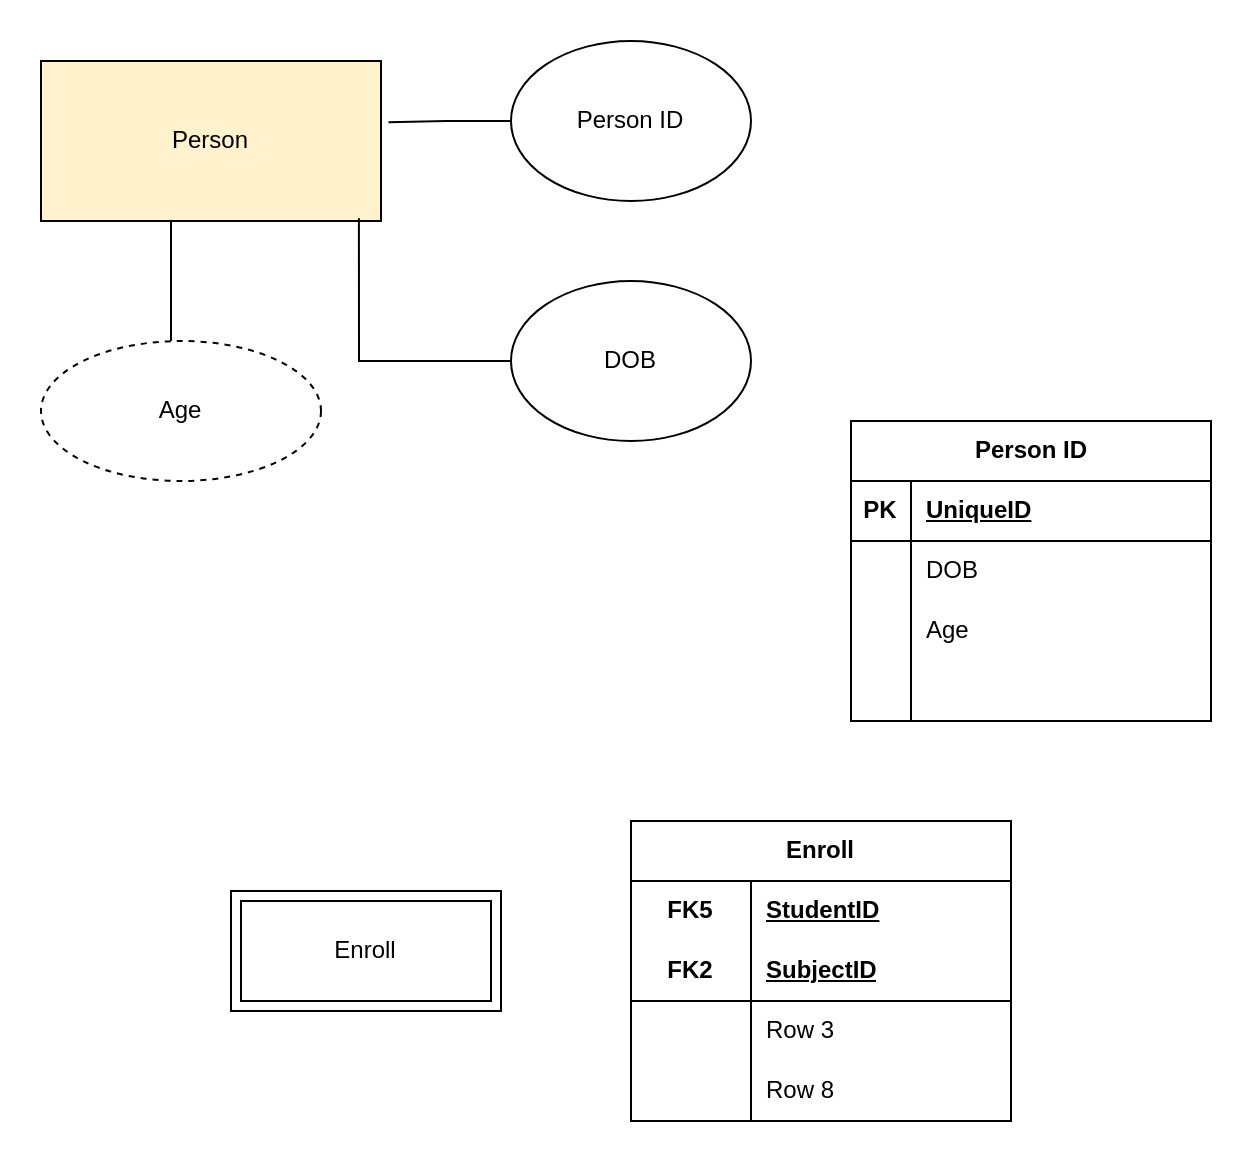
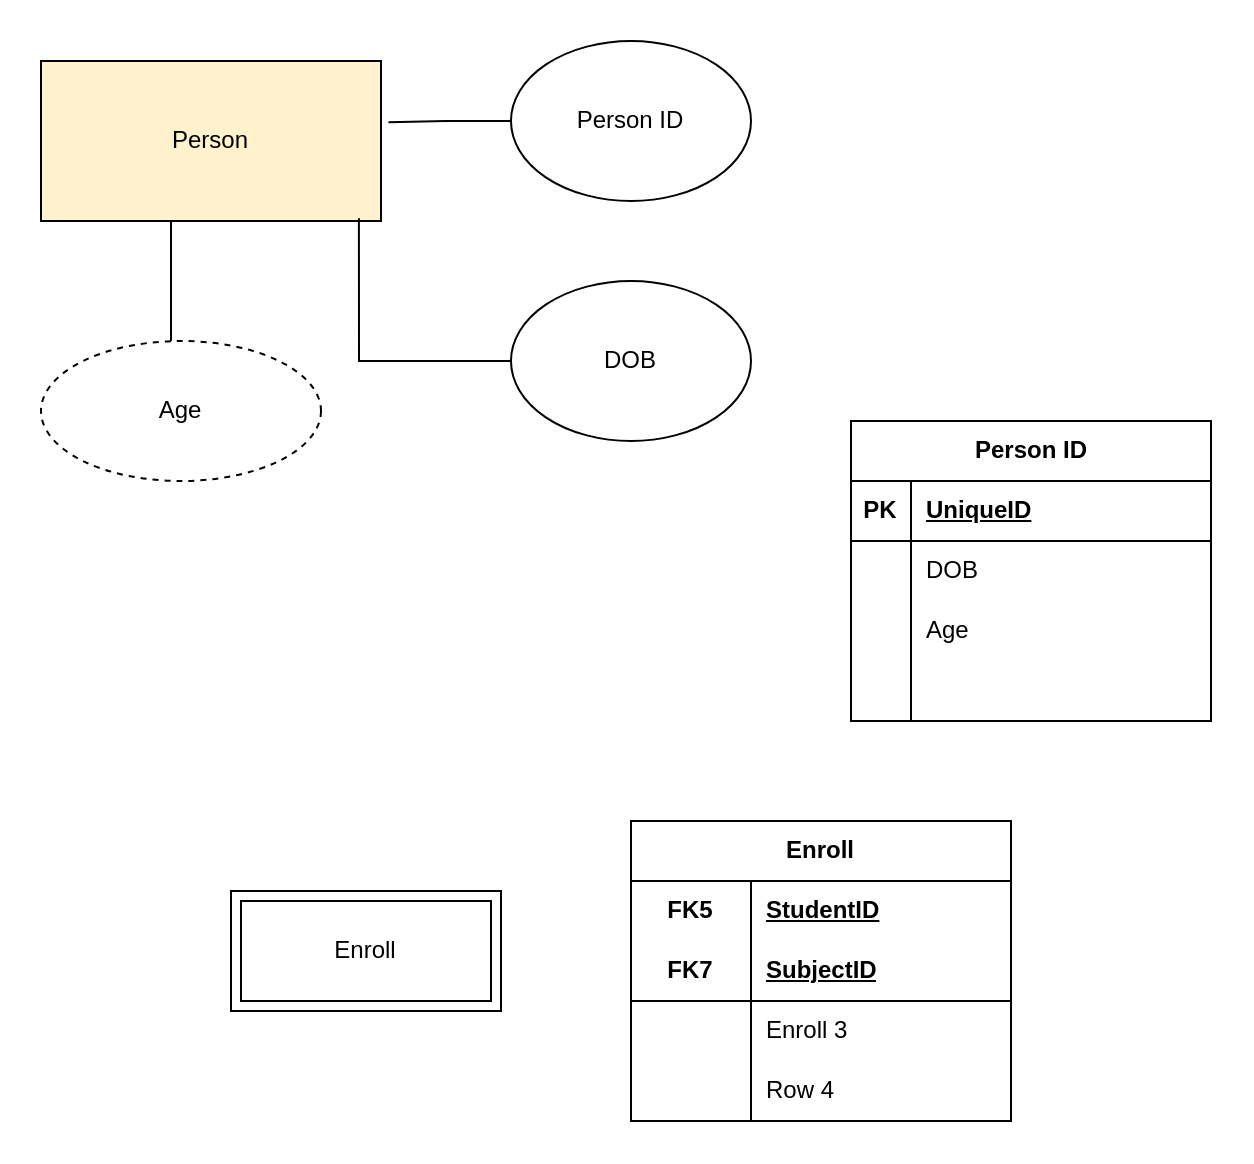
(691, 971) -> (691, 971)
(797, 1031) -> (811, 1031)
(797, 1091) -> (797, 1091)
